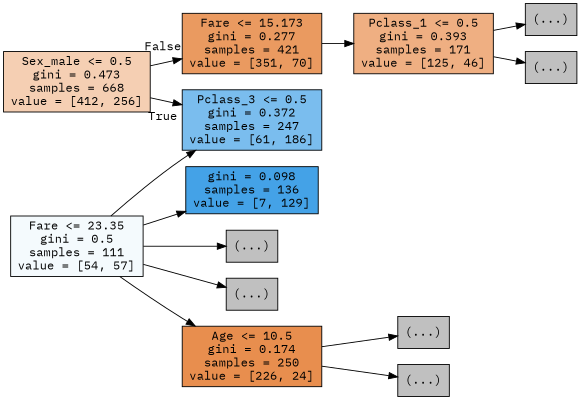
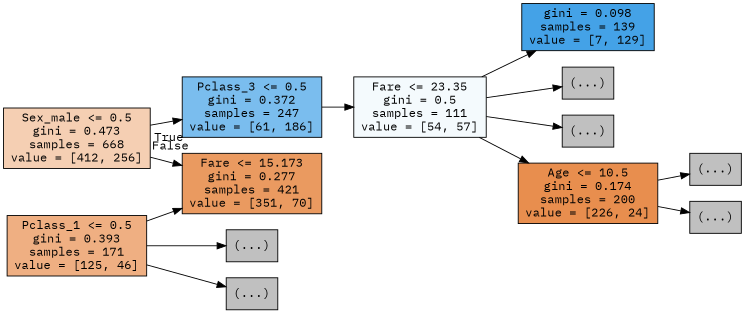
(333, 44) -> (160, 216)
(149, 184) -> (333, 107)
(252, 190) -> (588, 27)
(252, 356) -> (588, 193)
